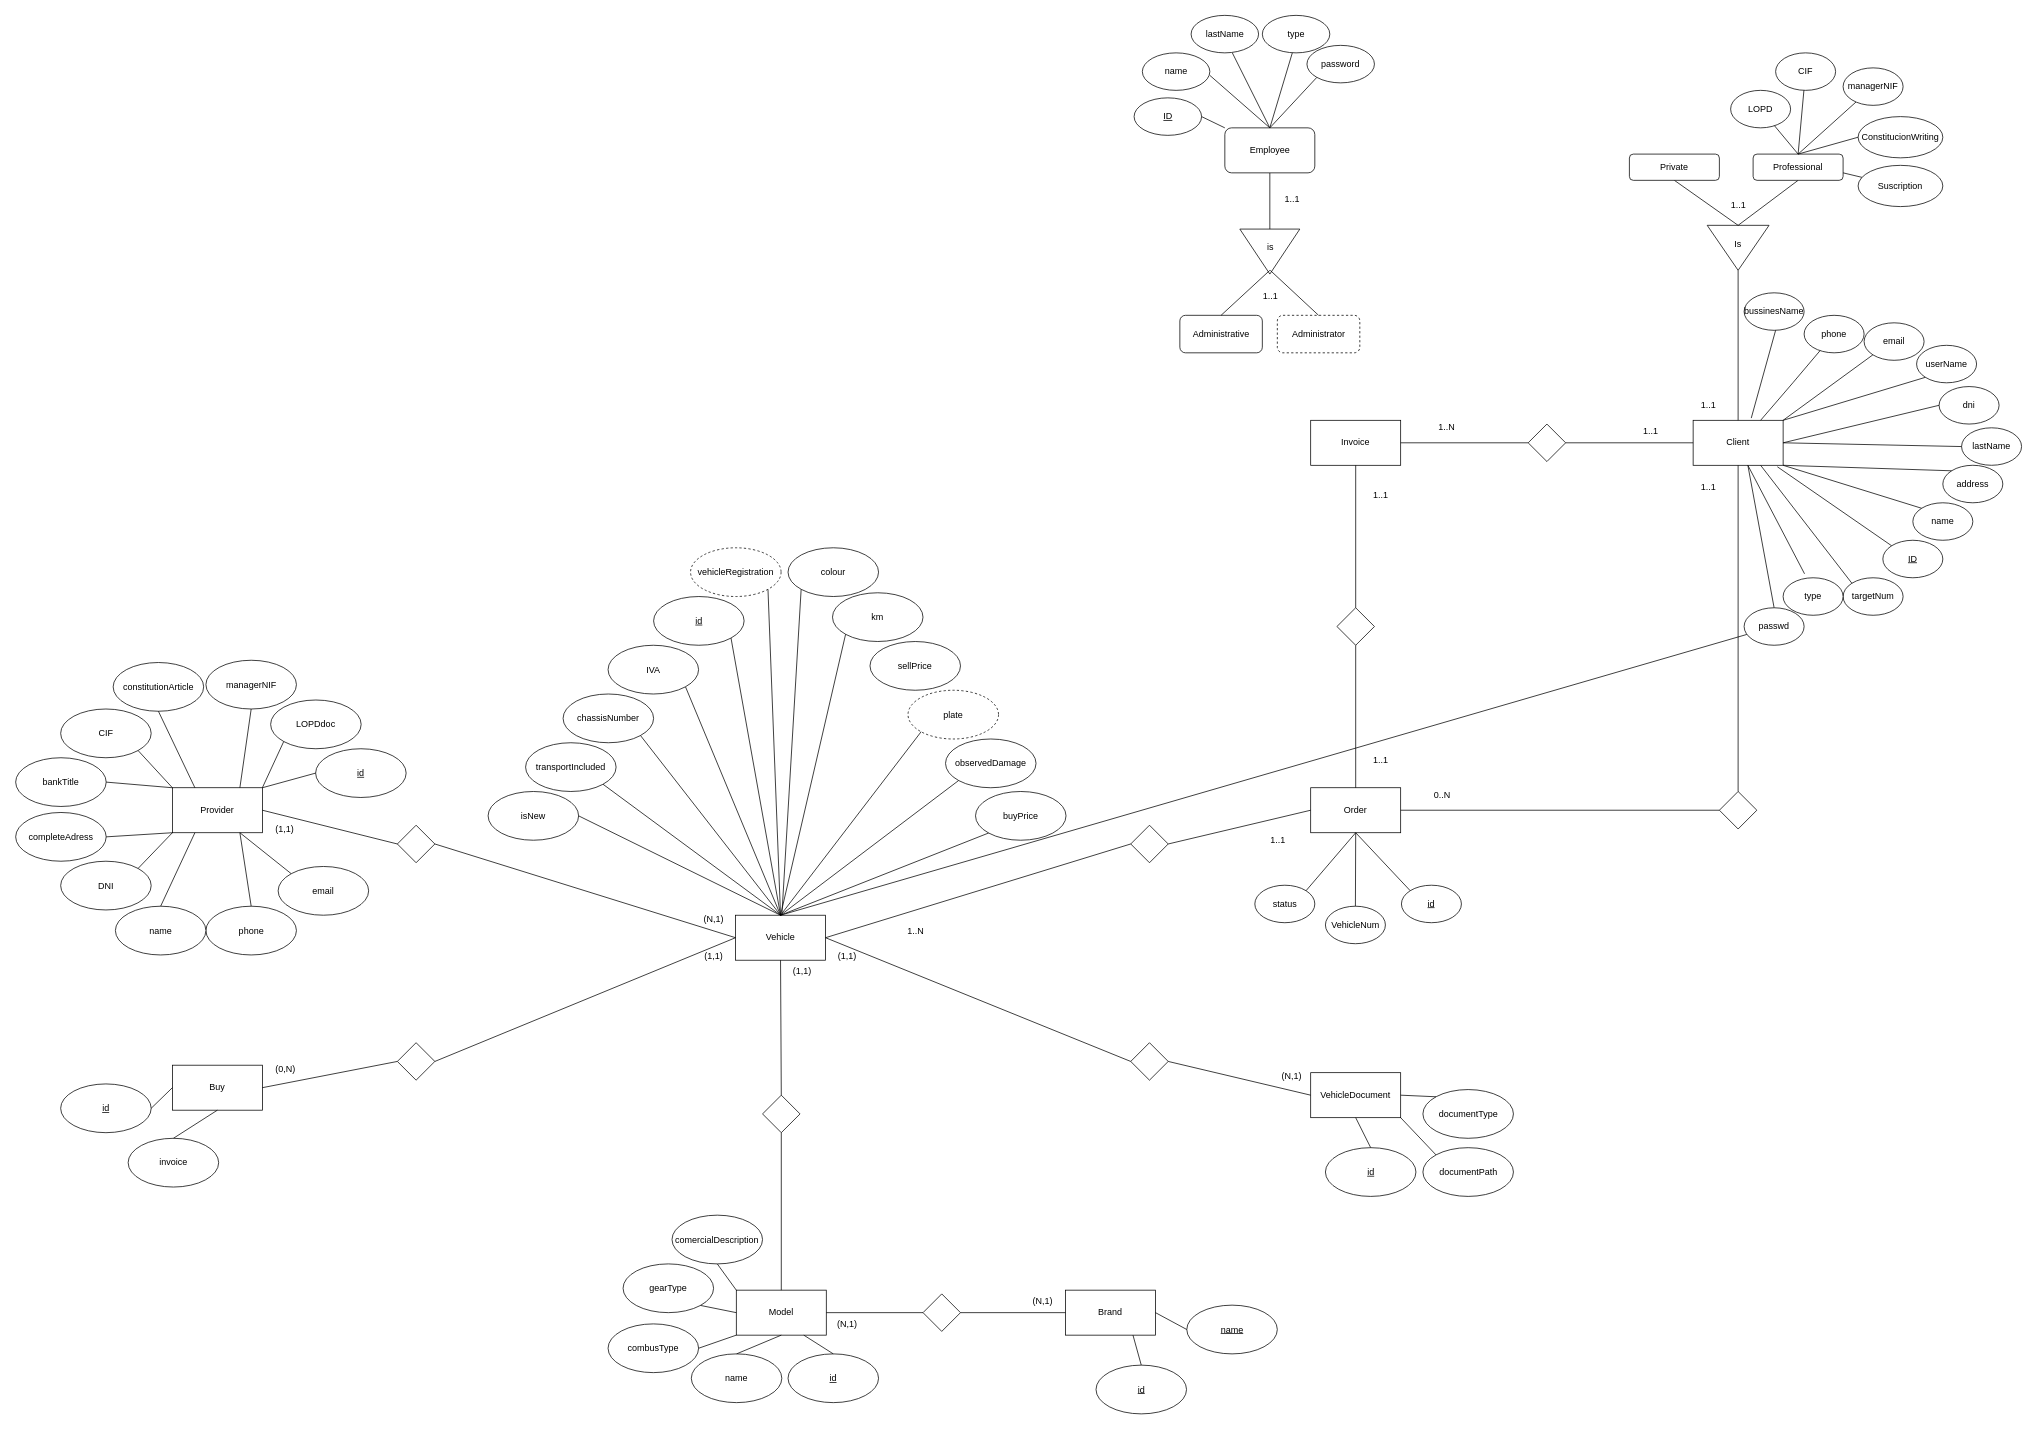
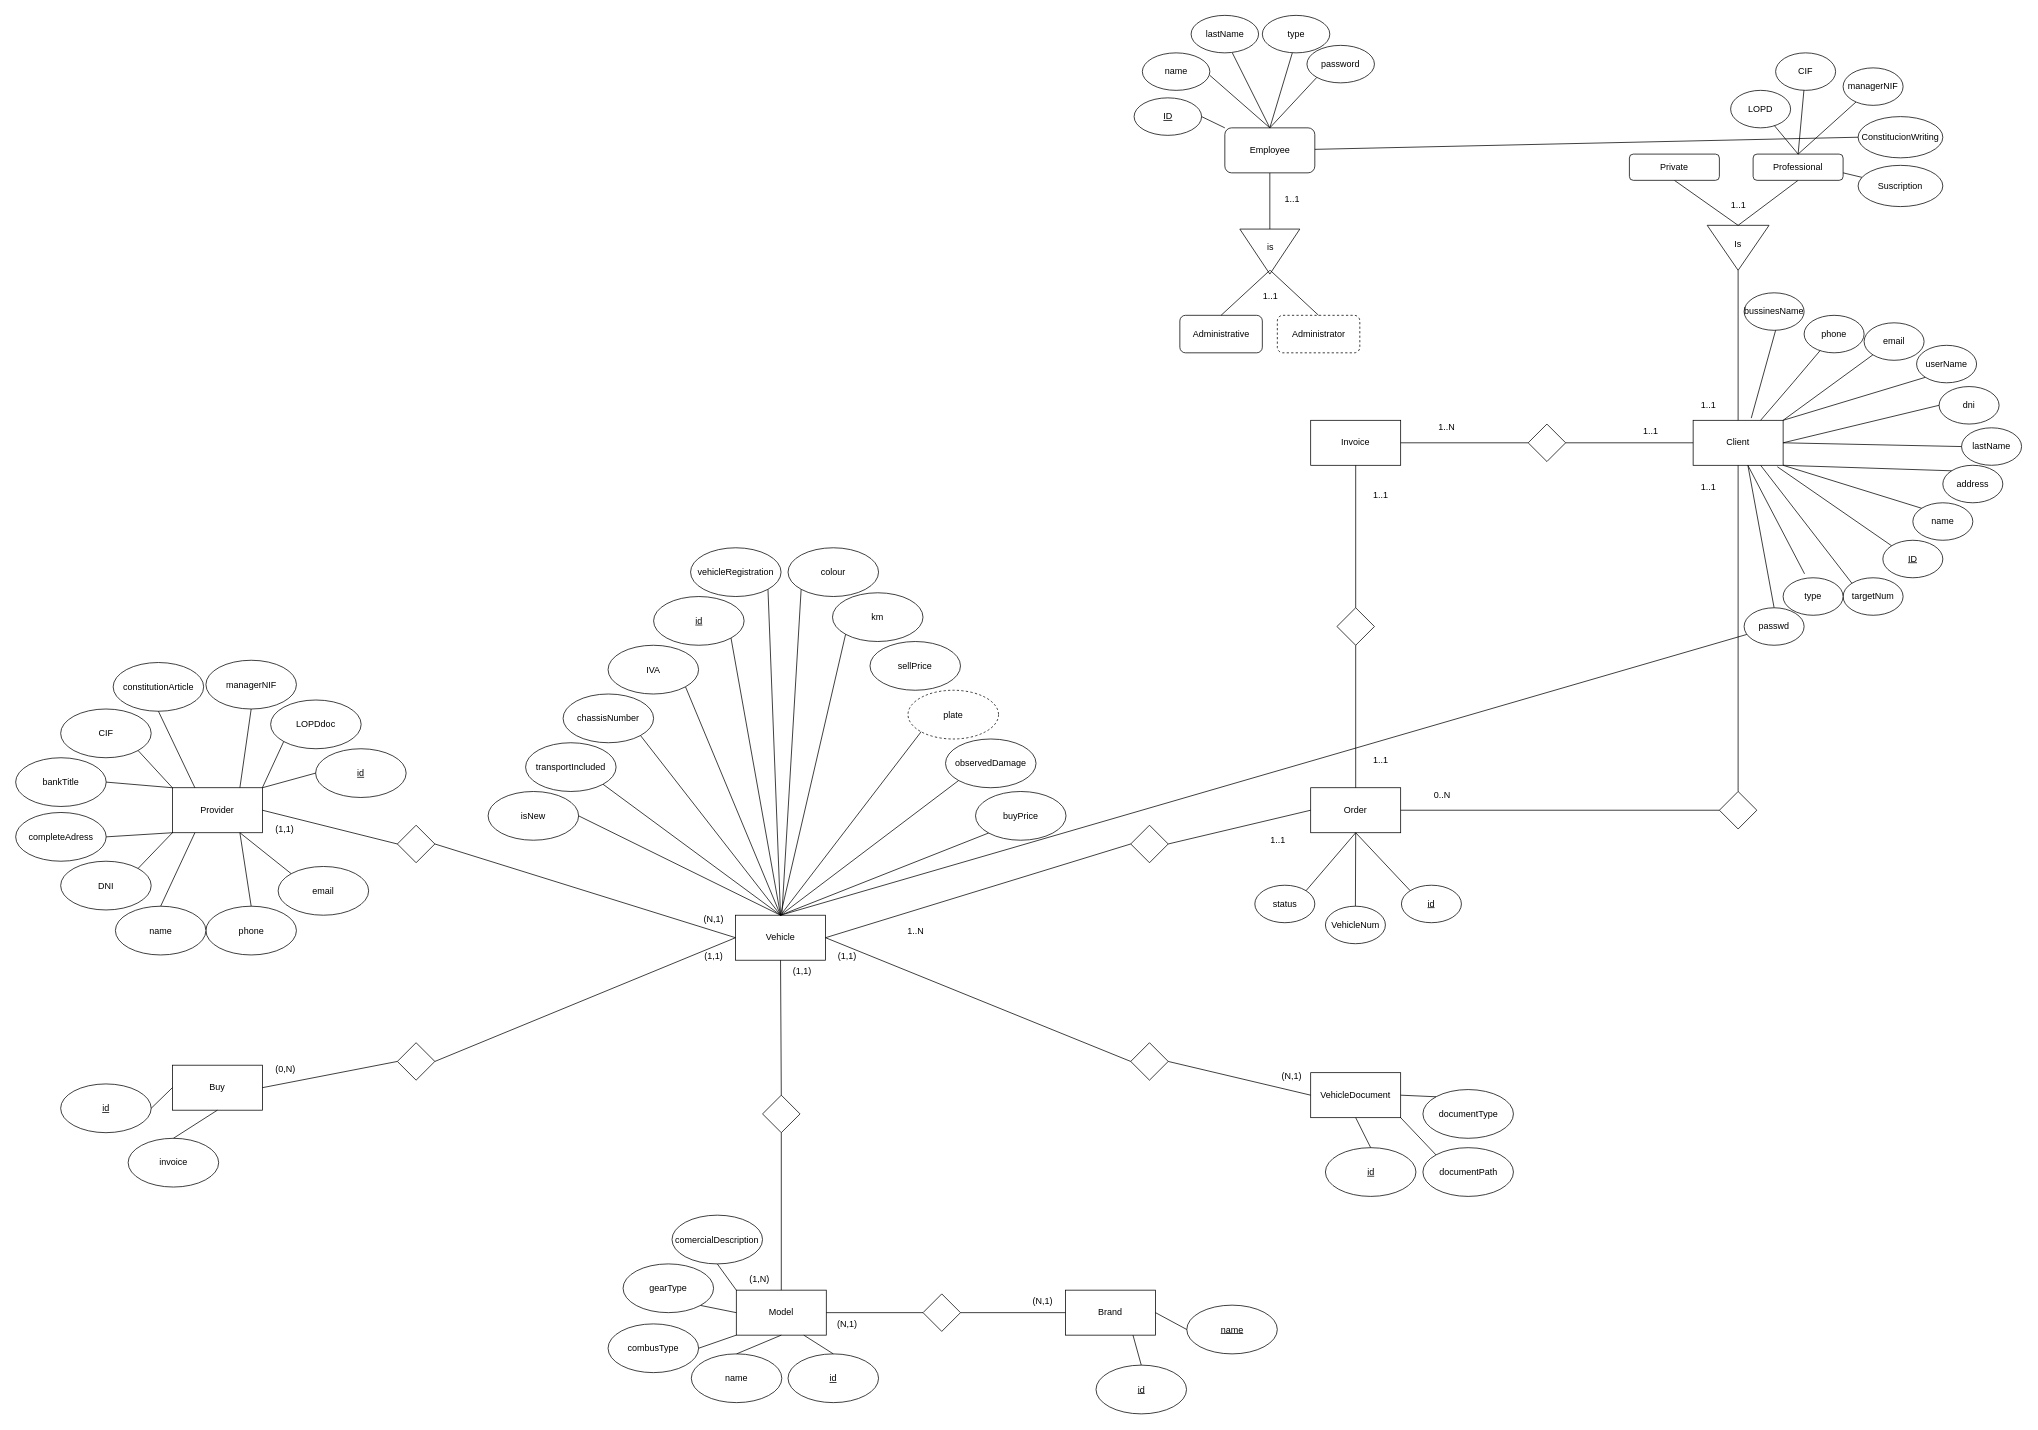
(1829, 145) -> (1586, 143)
(736, 572) -> (736, 572)
none -> (759, 1279)
